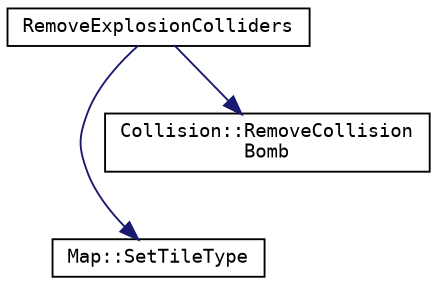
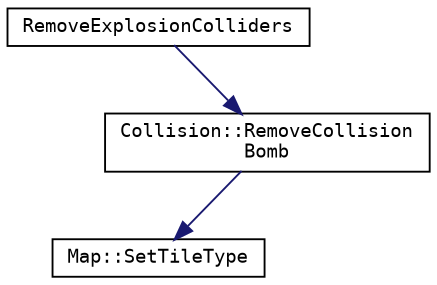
(82, 133) -> (215, 199)
